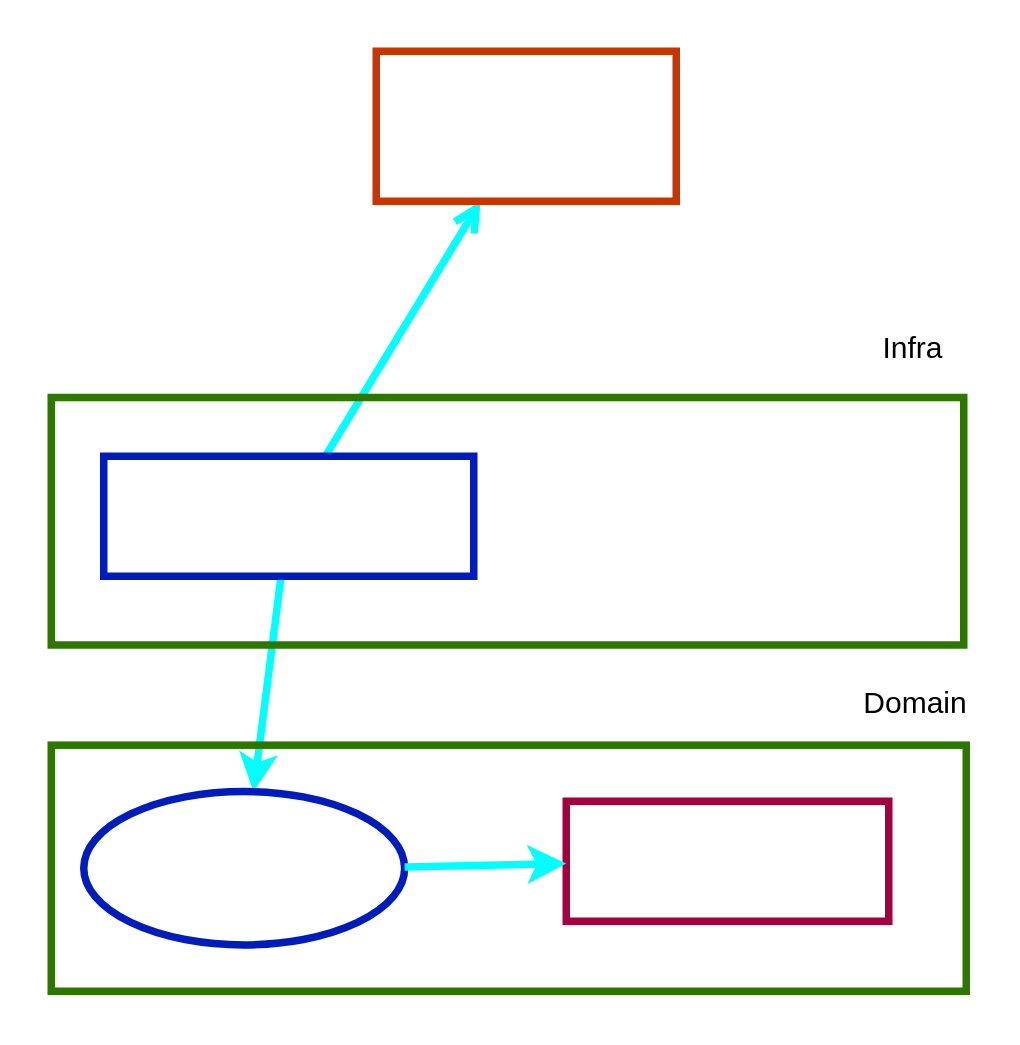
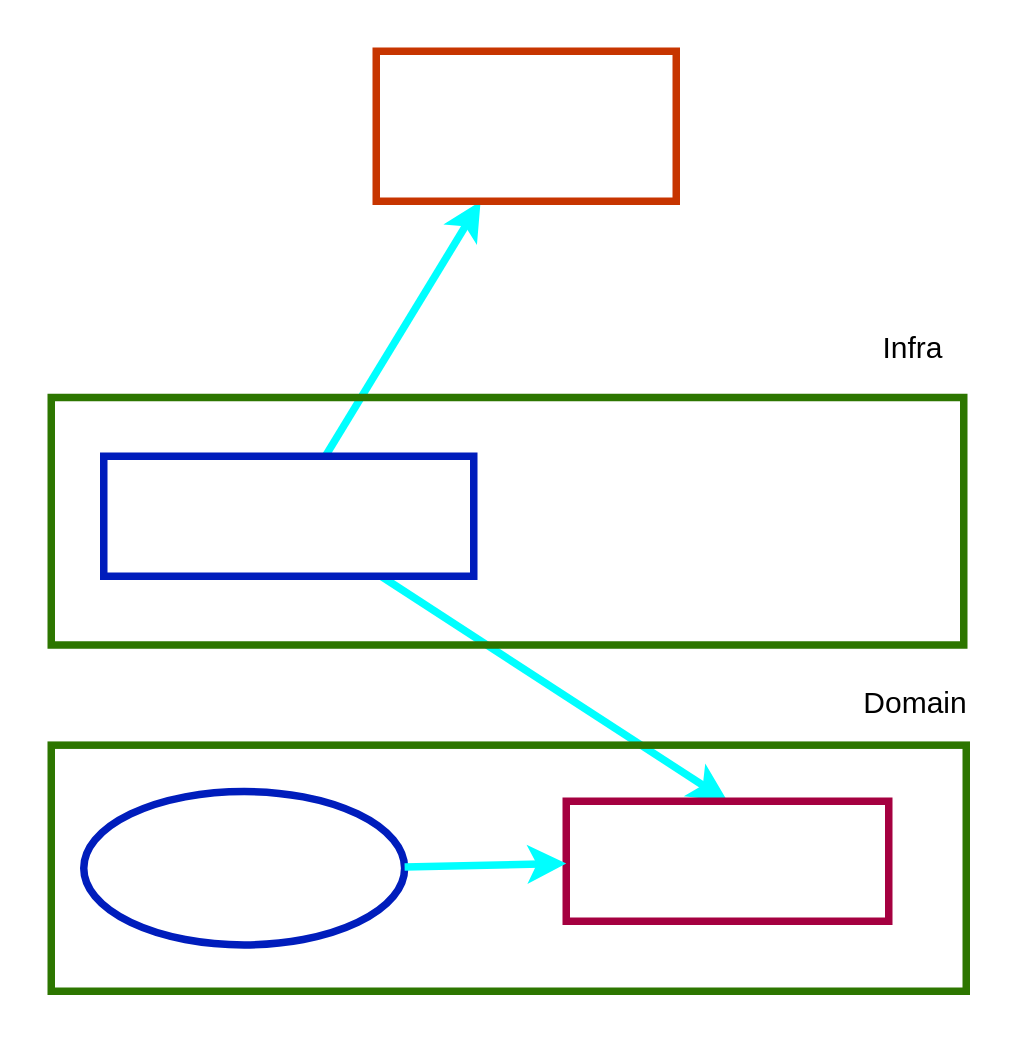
(466, 226) -> (467, 224)
(269, 672) -> (563, 694)
